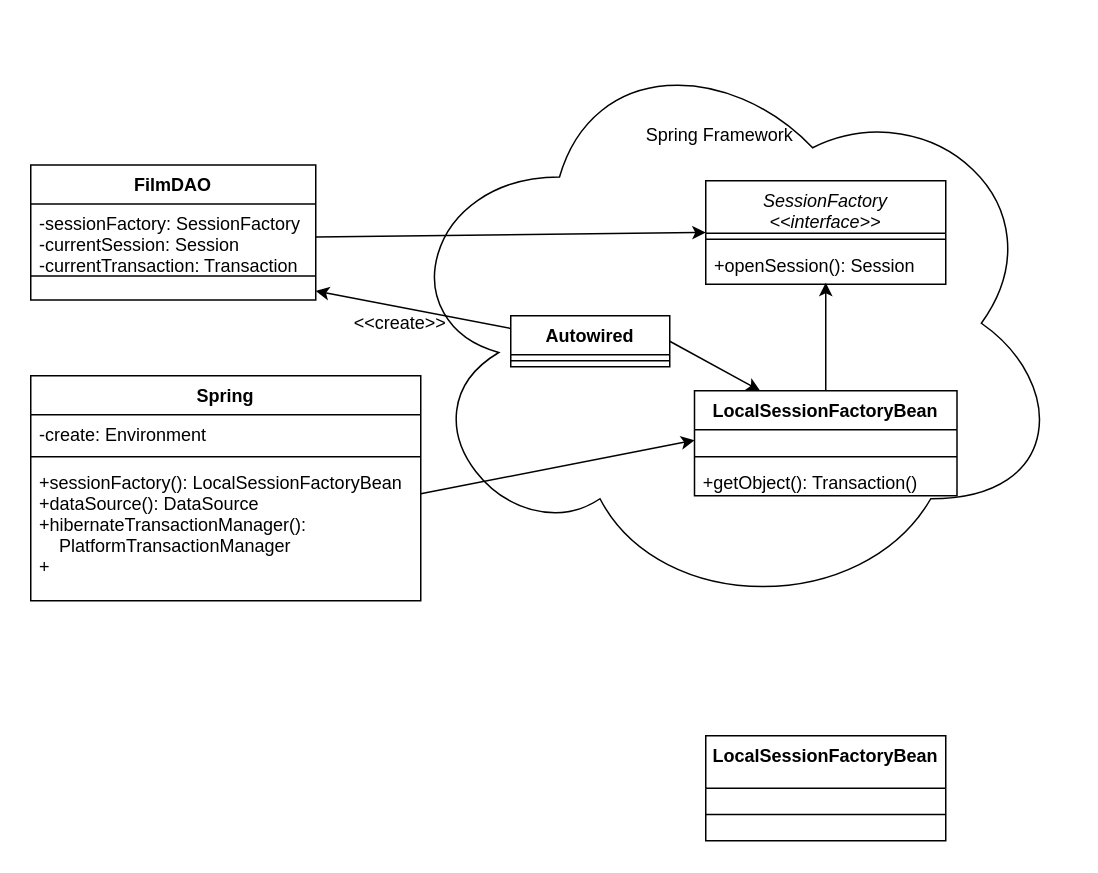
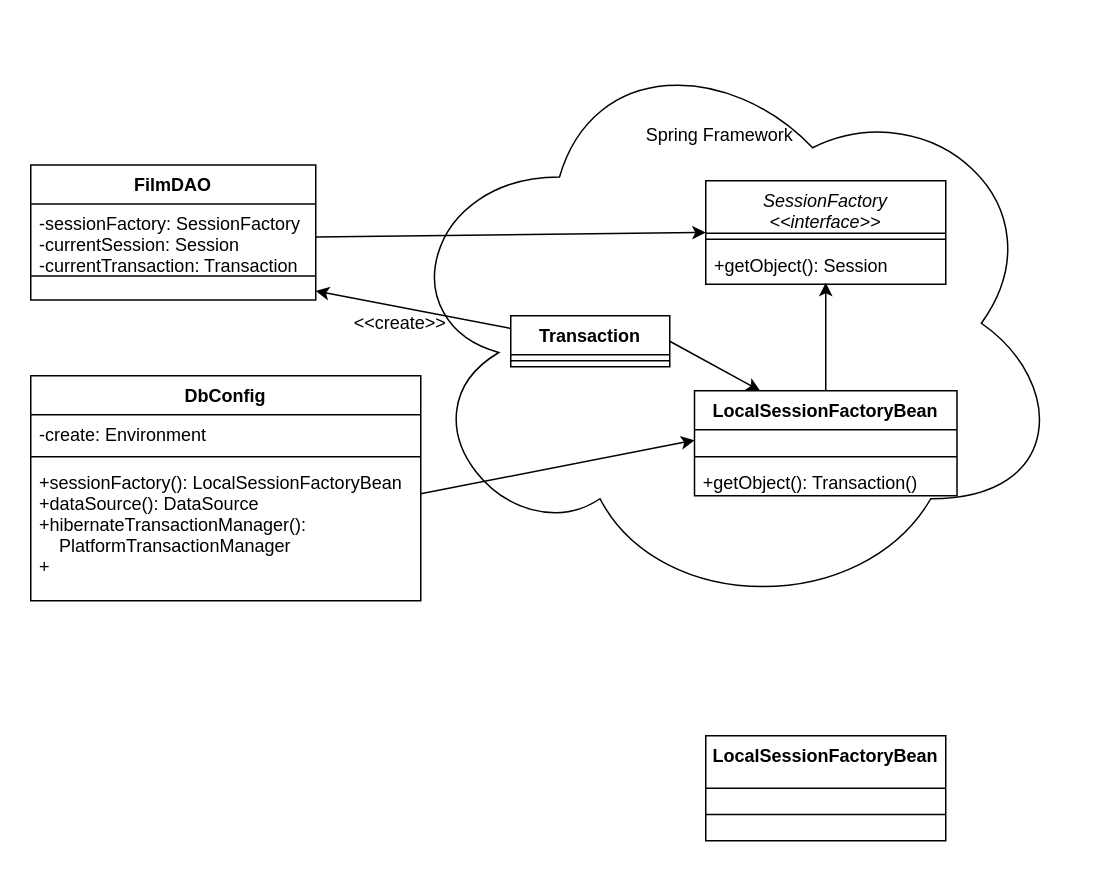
(821, 266) -> (813, 266)
(590, 336) -> (590, 336)
(225, 396) -> (225, 396)
